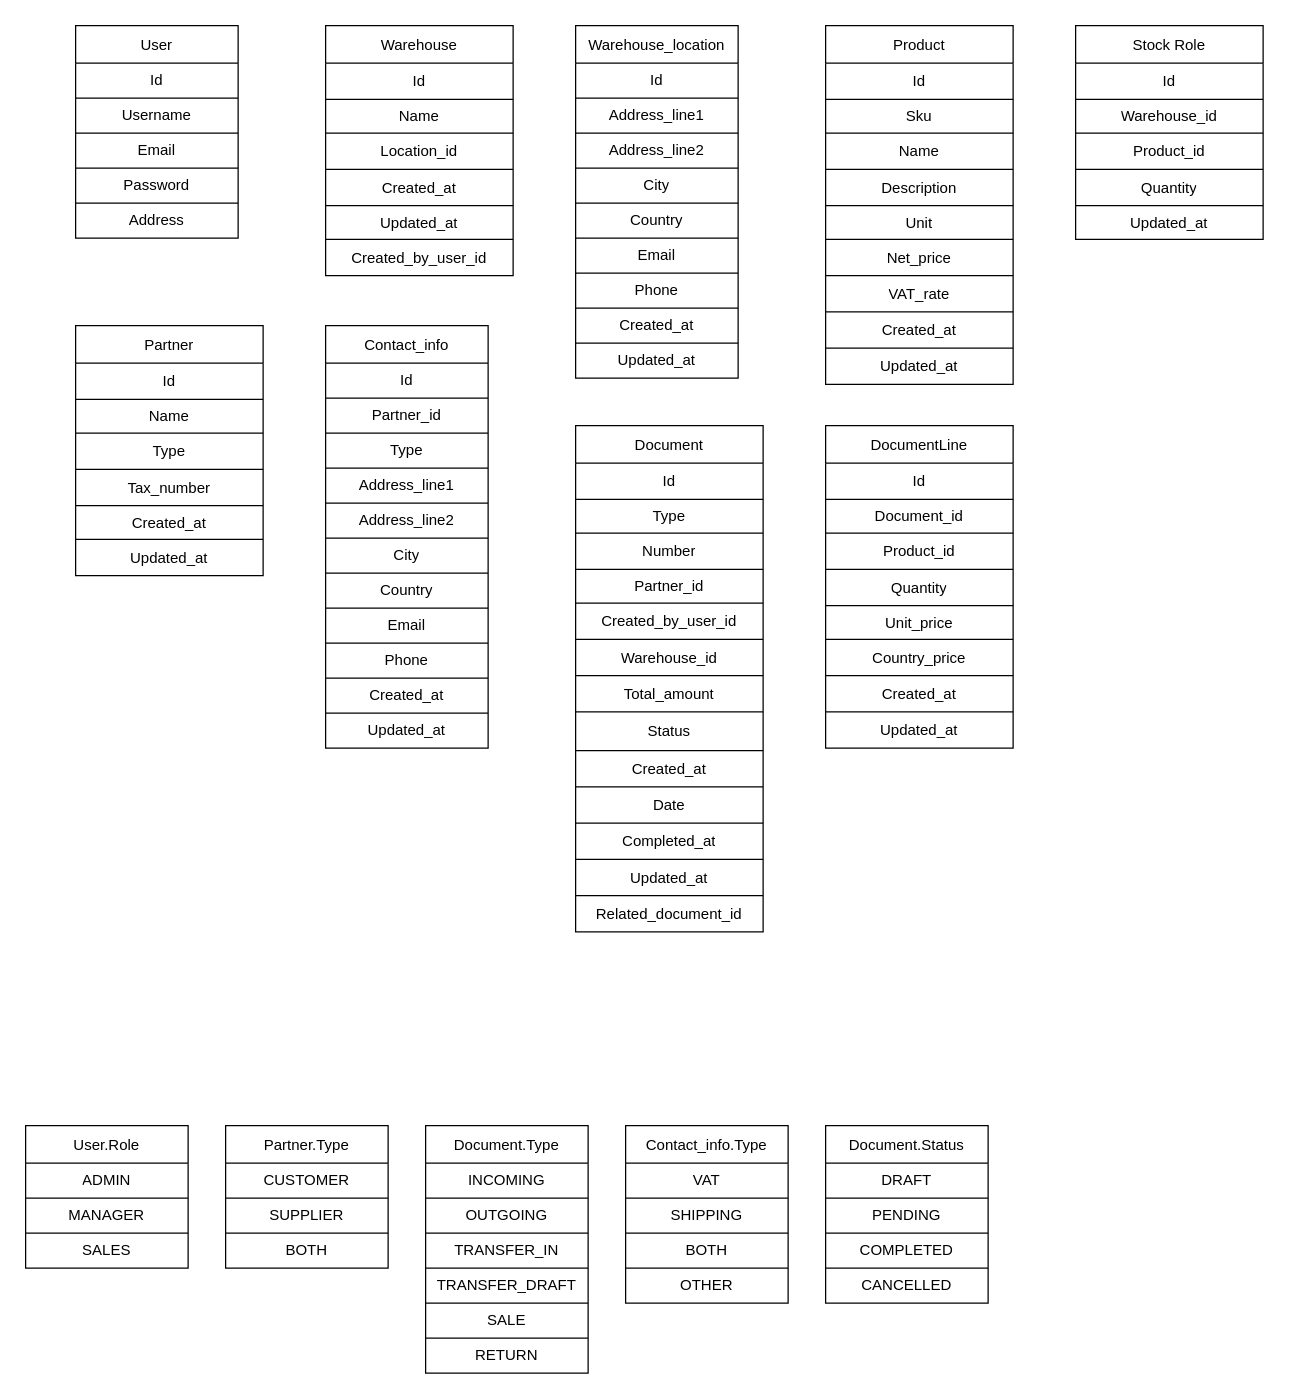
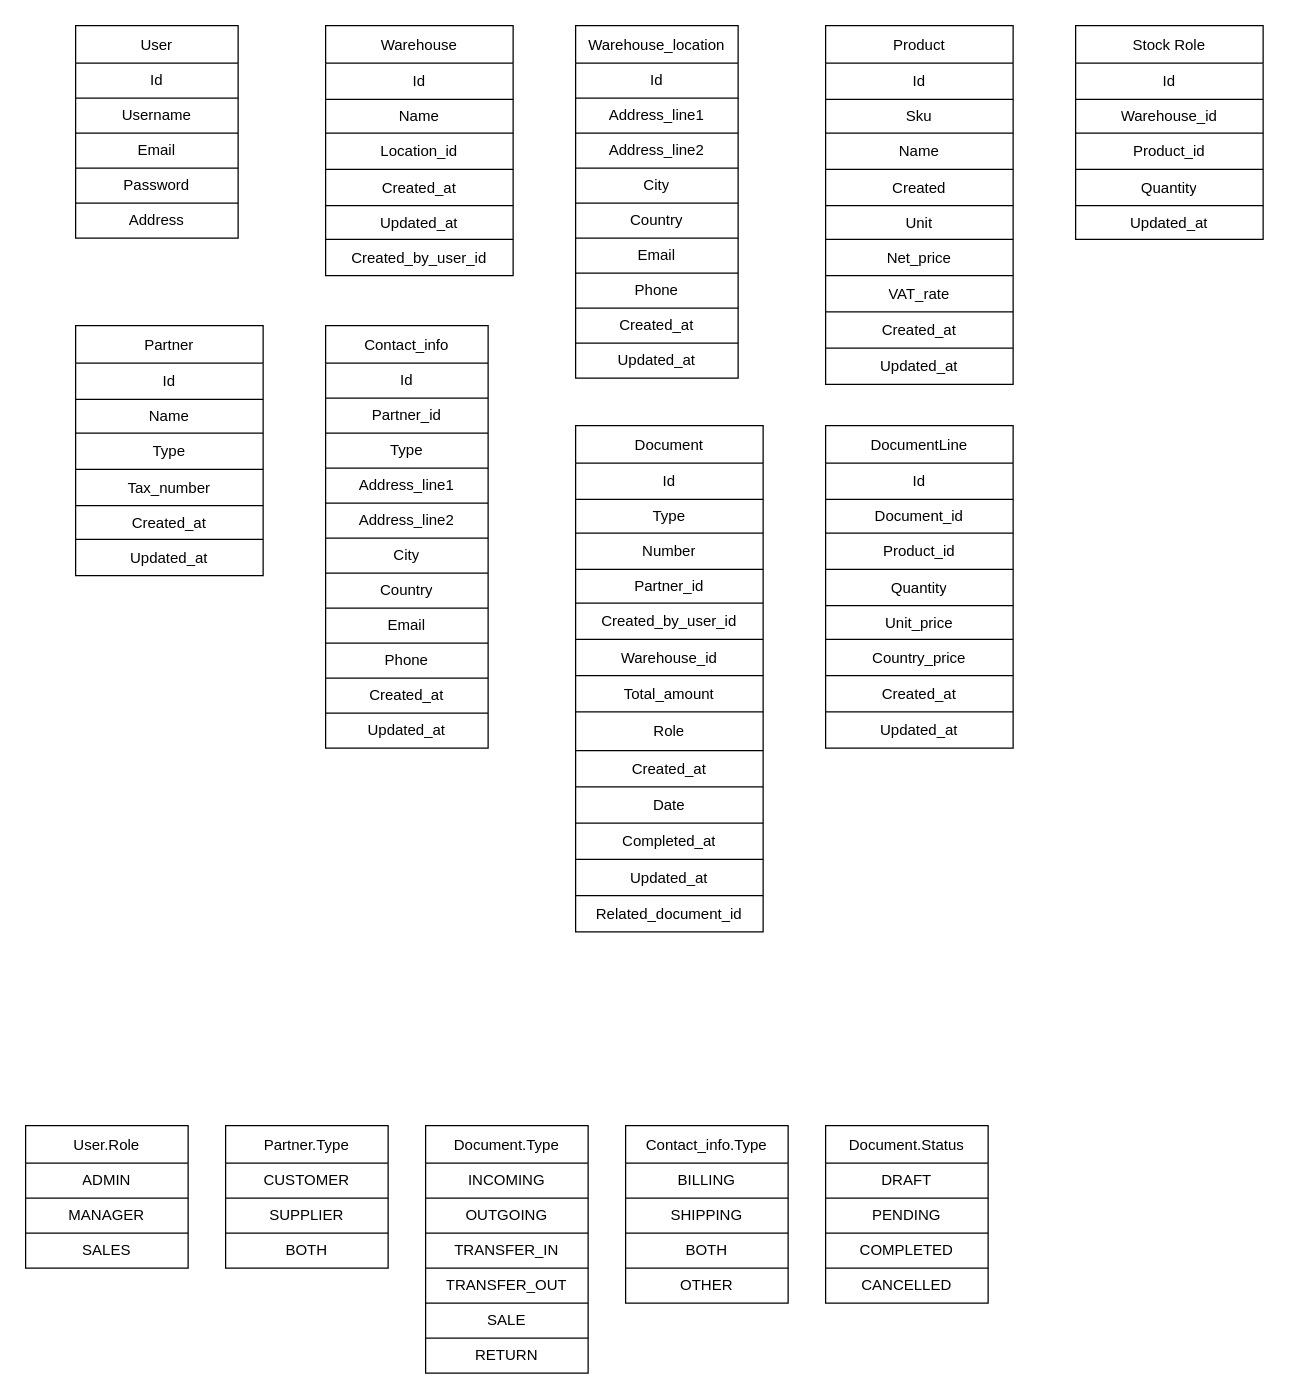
(919, 188) -> (919, 188)
(669, 732) -> (669, 732)
(707, 1181) -> (707, 1181)
(507, 1286) -> (507, 1286)
